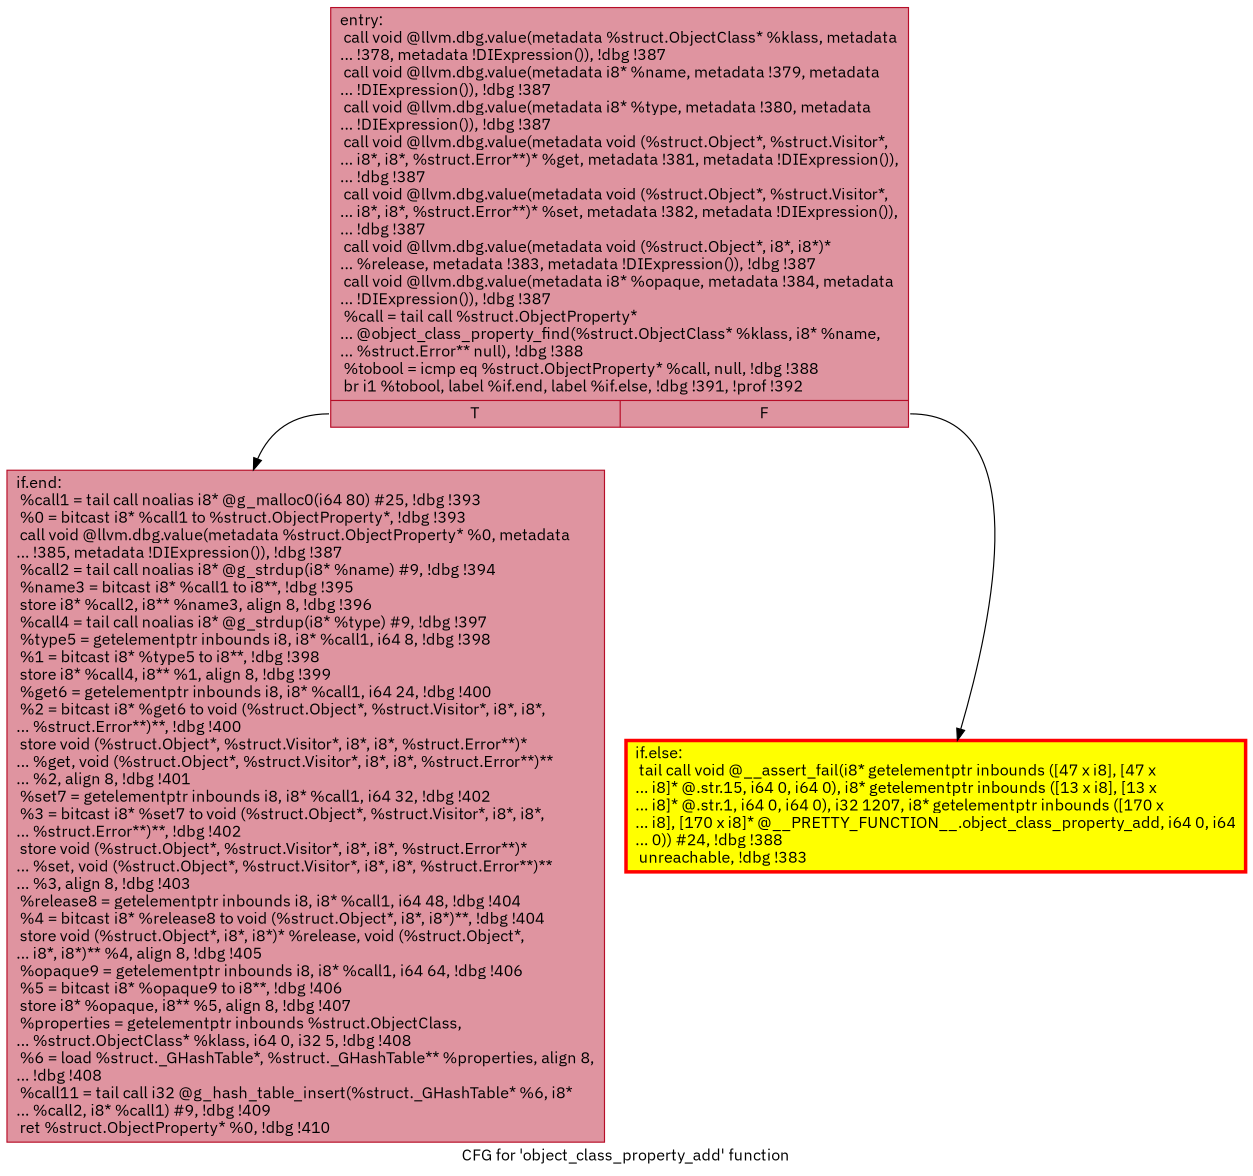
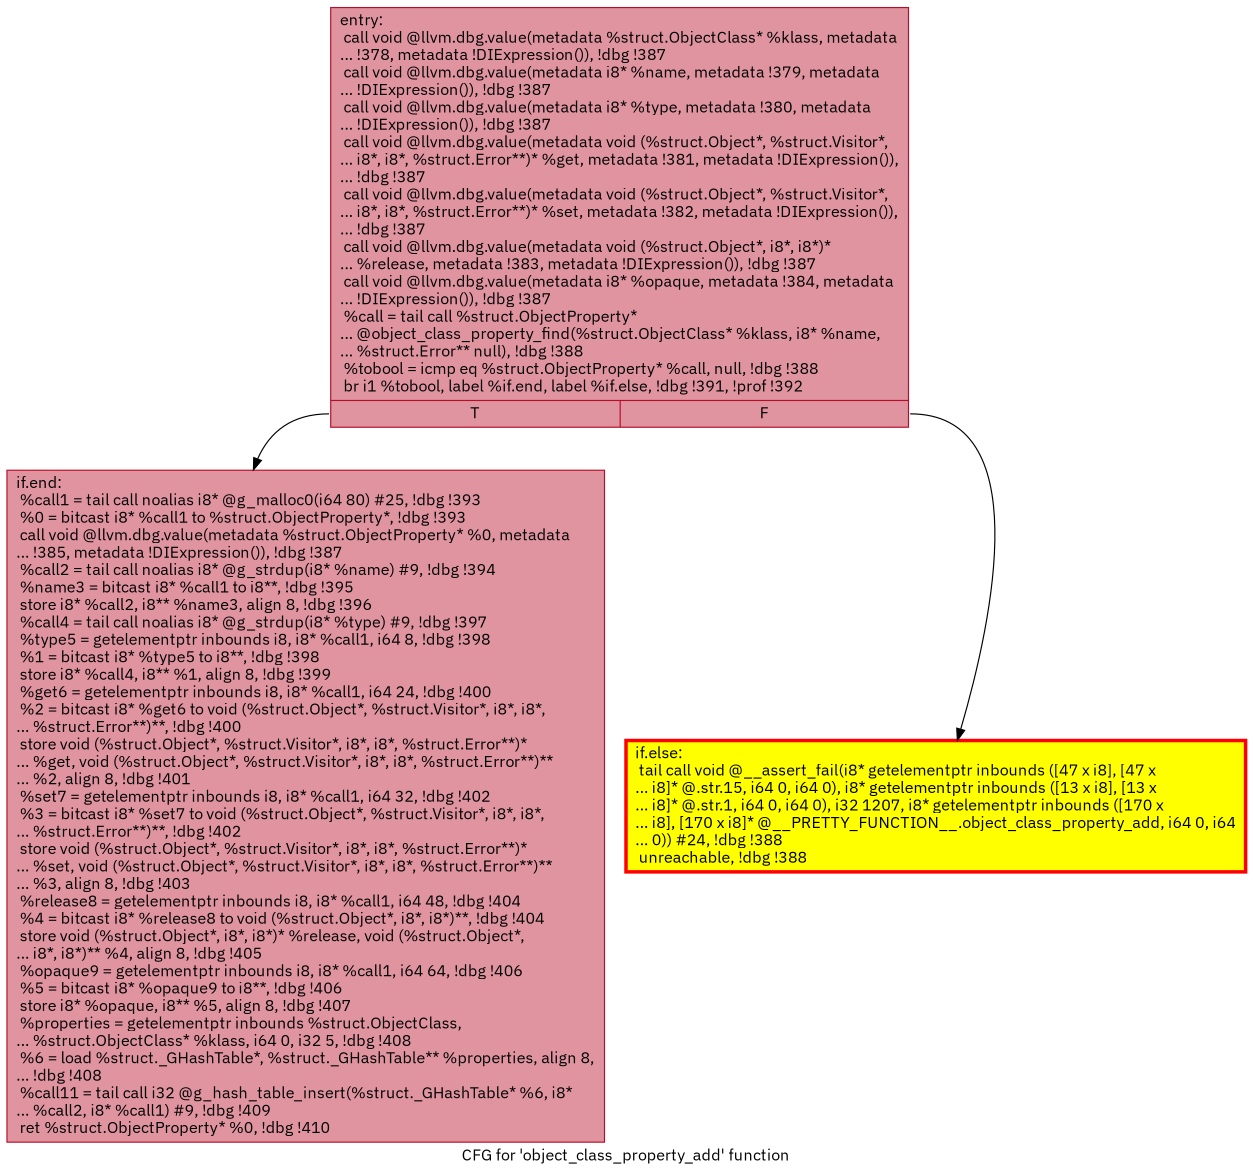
(721, 858) -> (721, 858)
